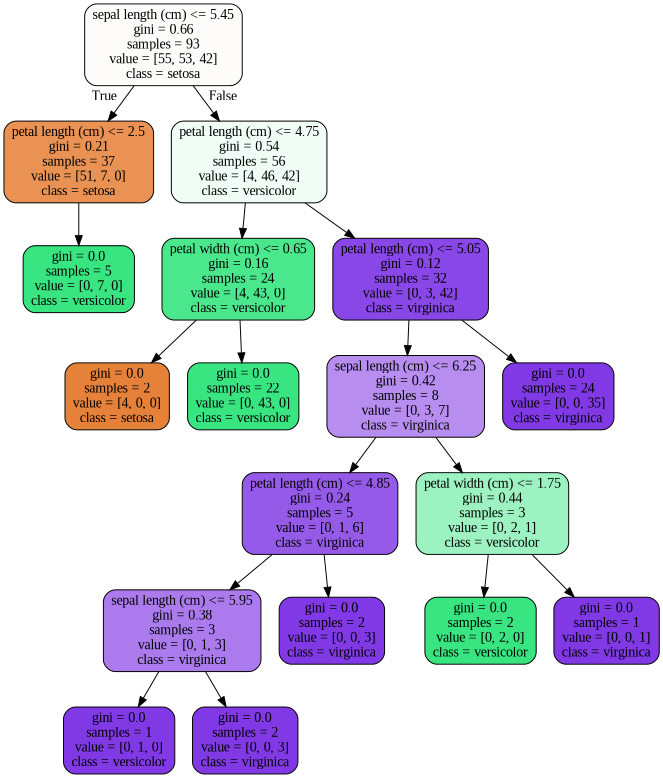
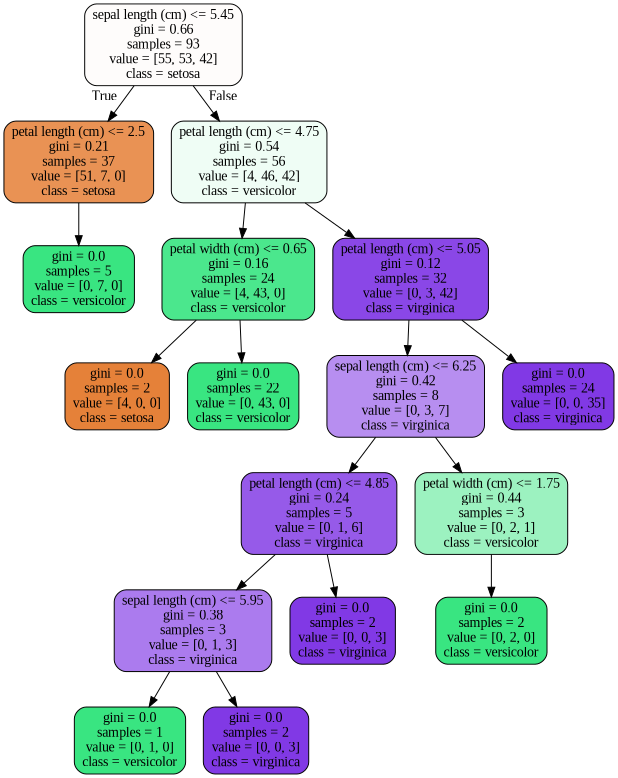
(607, 631) -> none
(119, 741) -> (130, 741)
